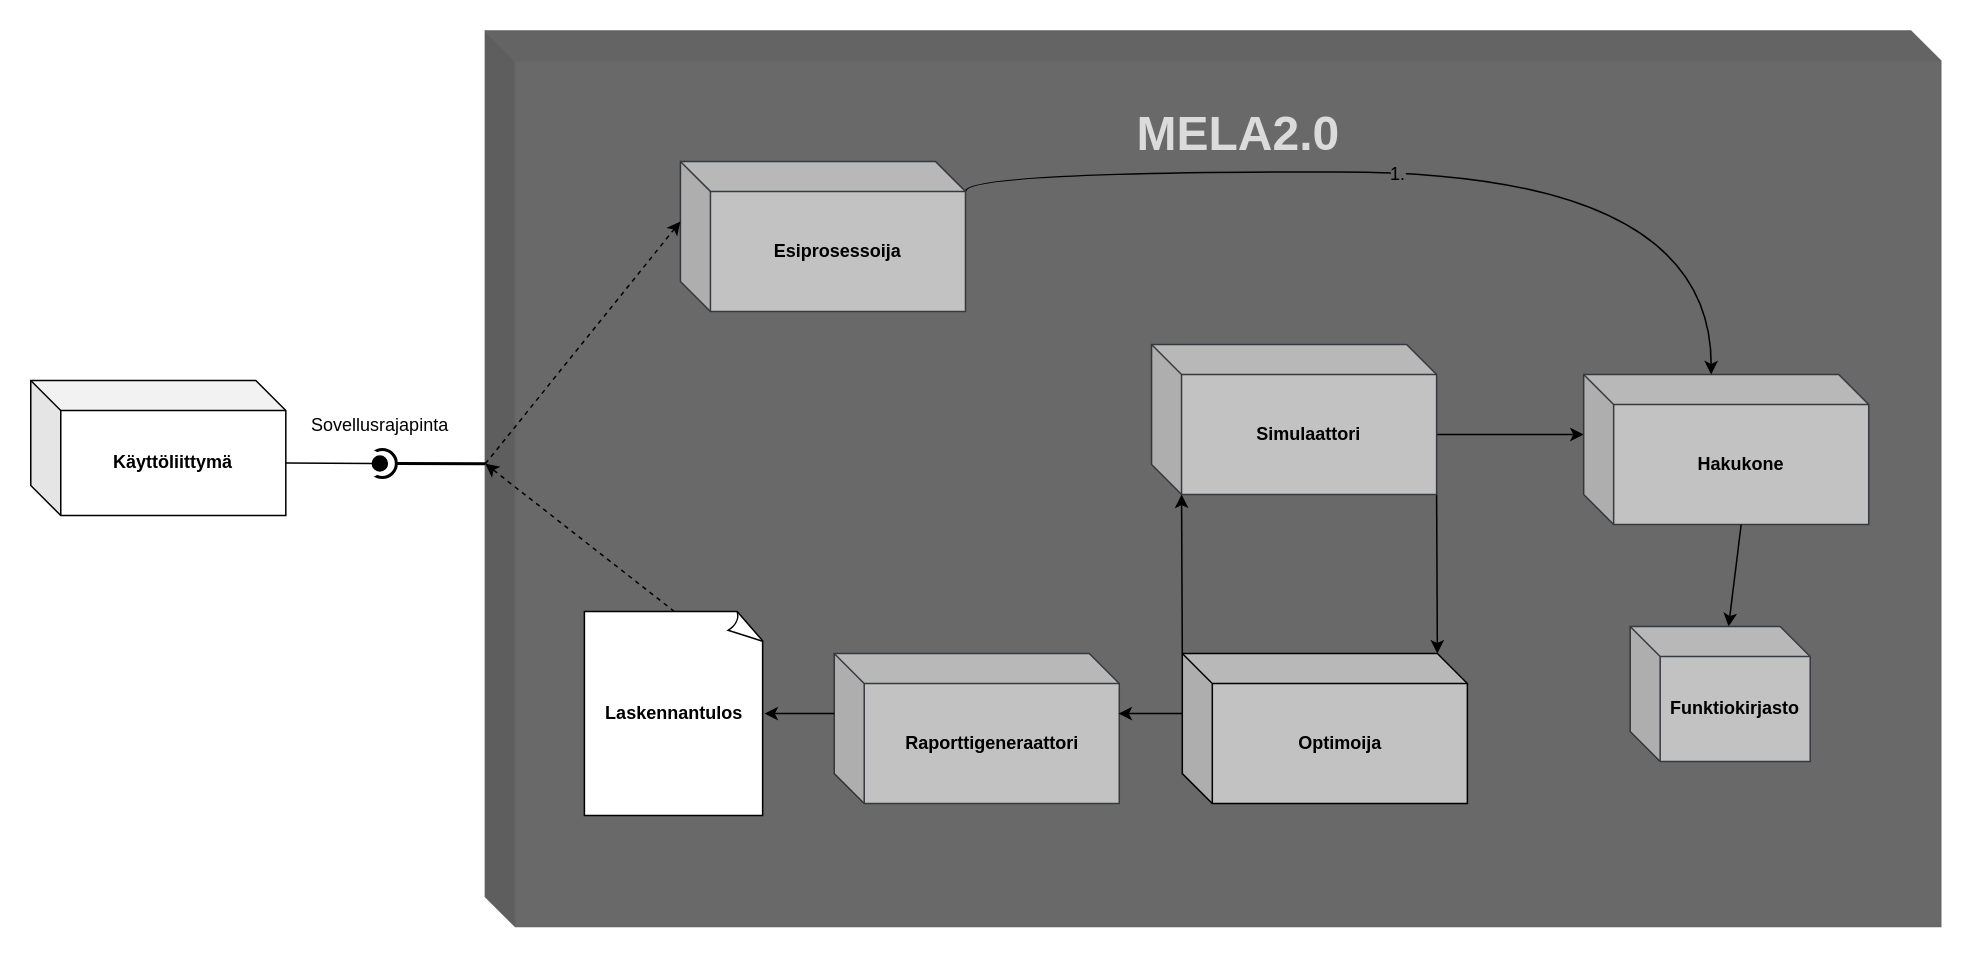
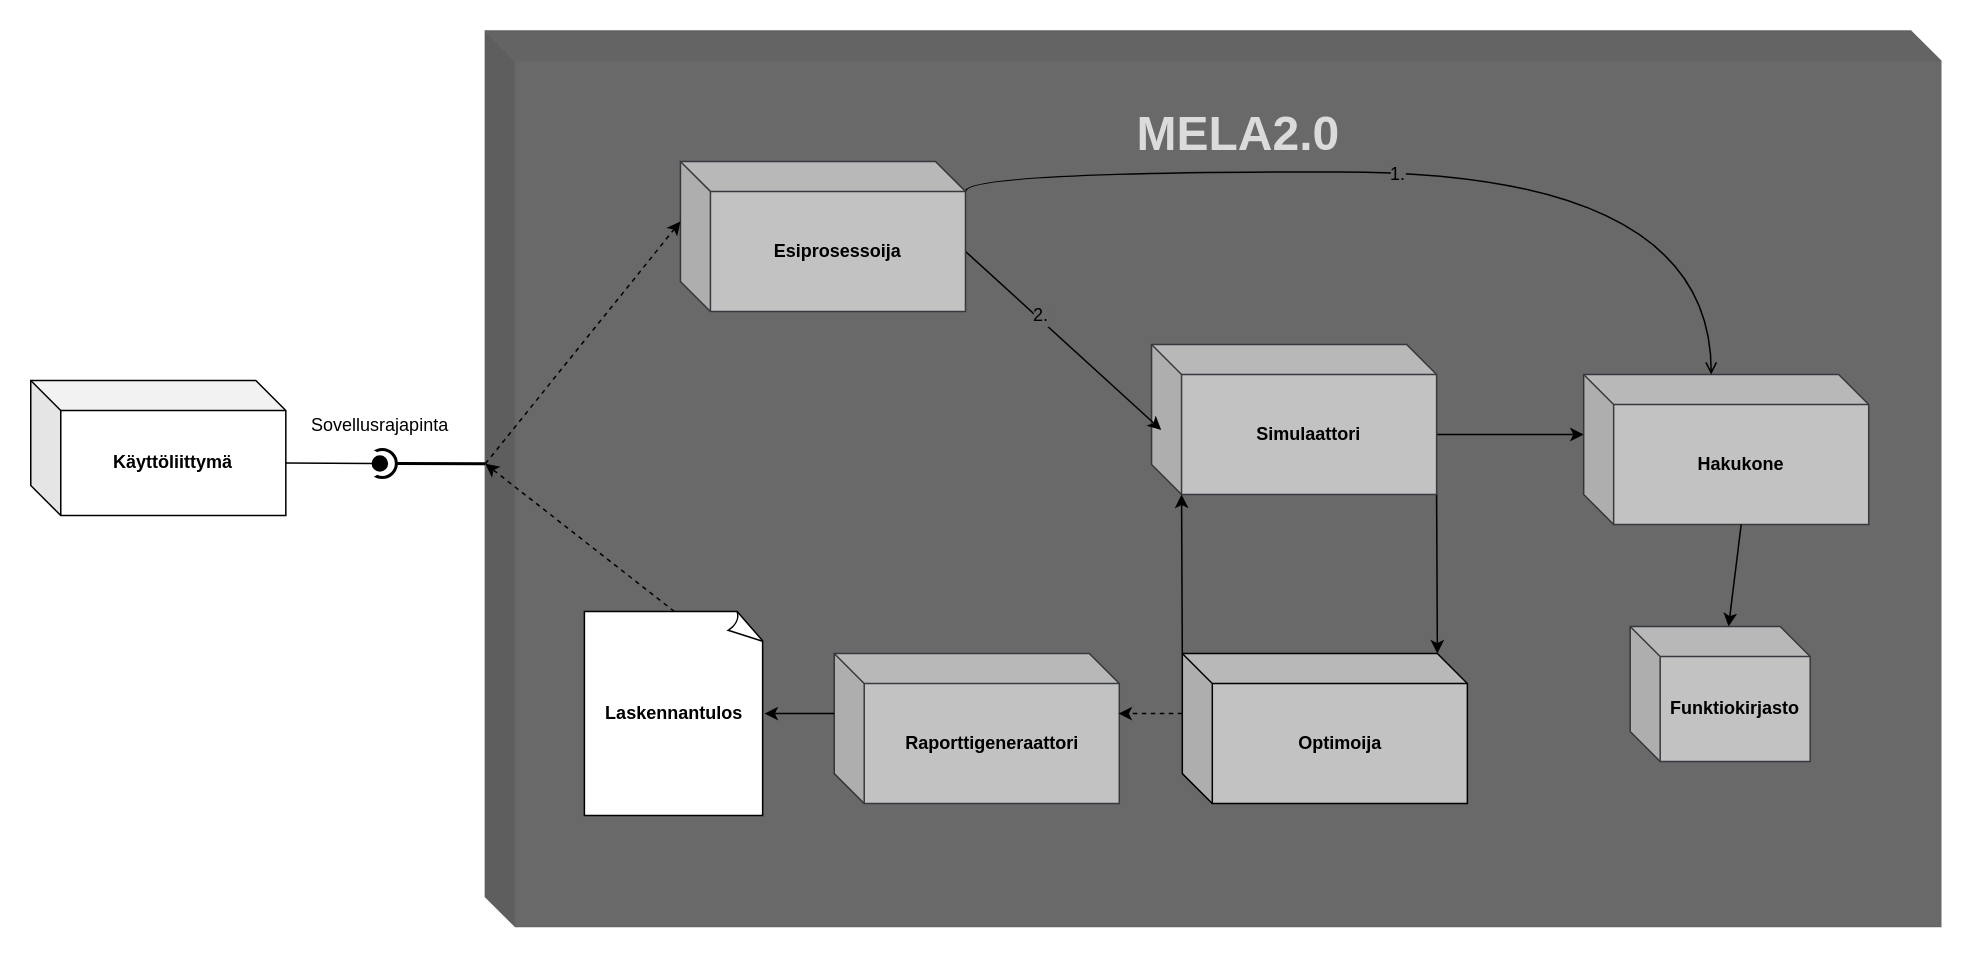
none -> (1059, 337)
(1711, 363) -> (1710, 365)
(1154, 713) -> (1154, 713)
